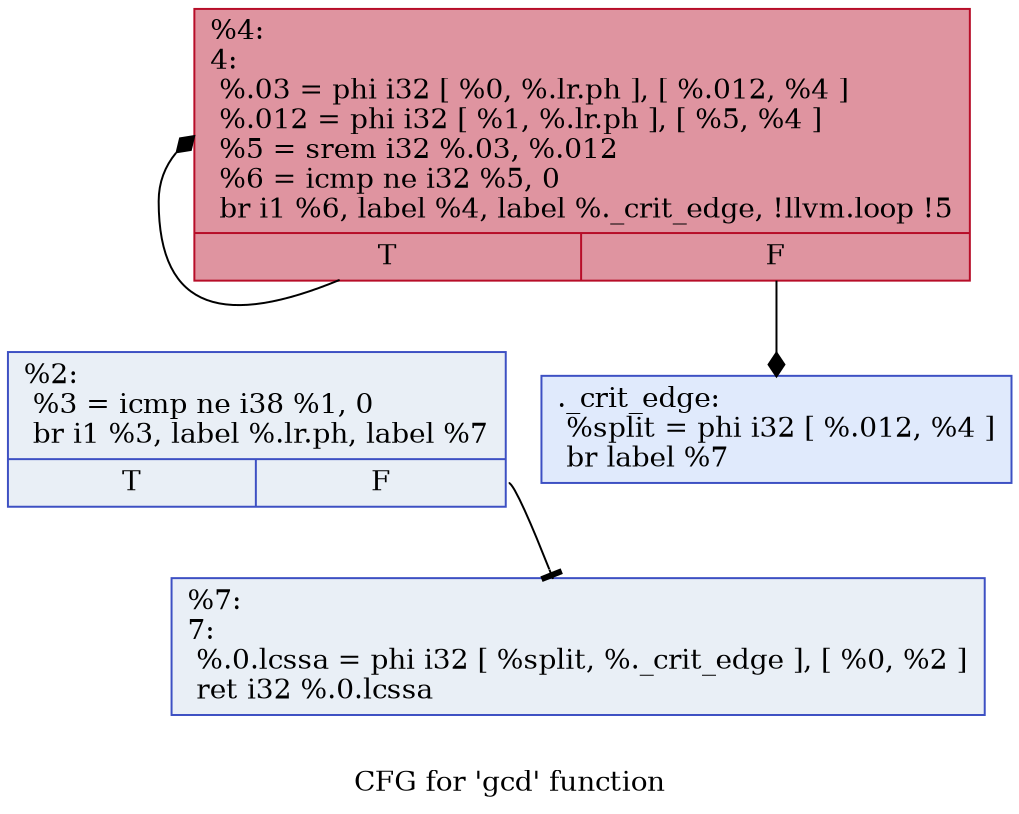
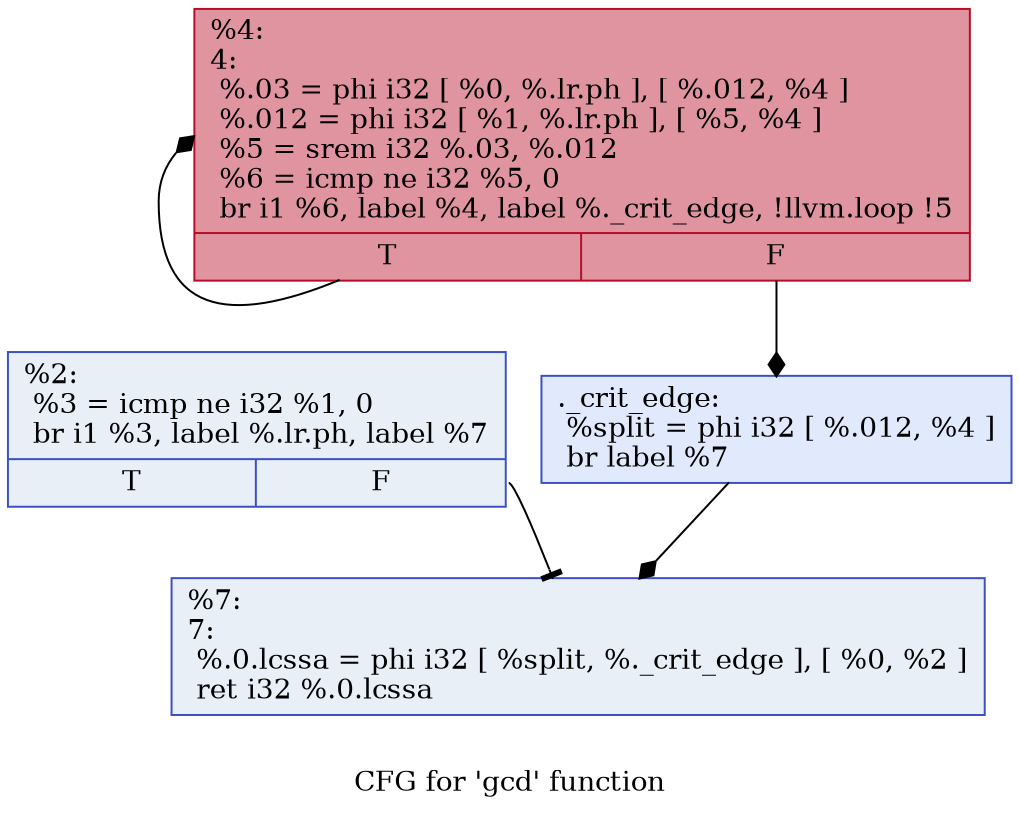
(199, 405) -> (199, 405)
none -> (693, 522)
